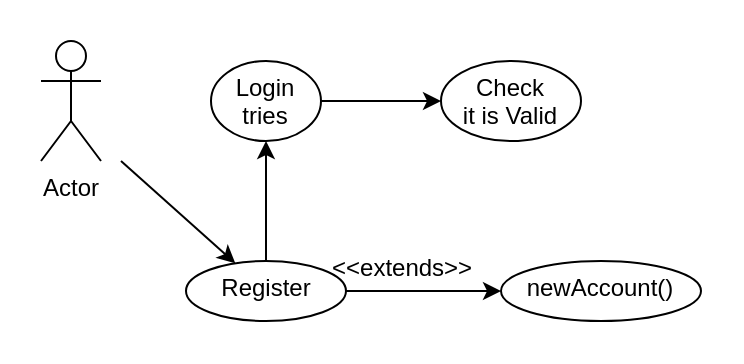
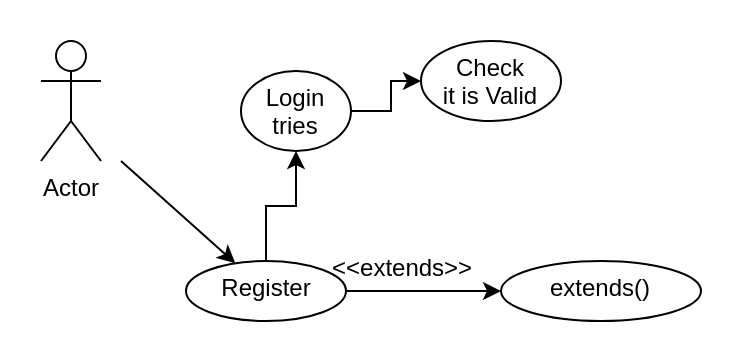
(266, 101) -> (296, 111)
(511, 101) -> (491, 81)
(601, 289) -> (601, 289)
